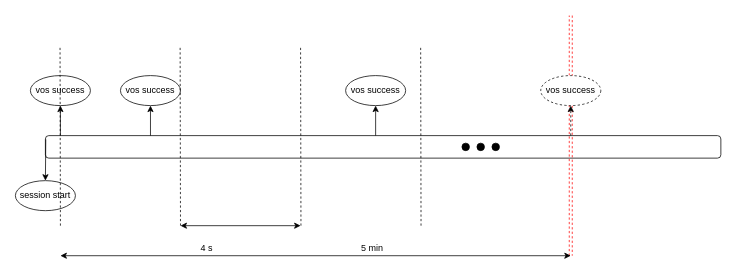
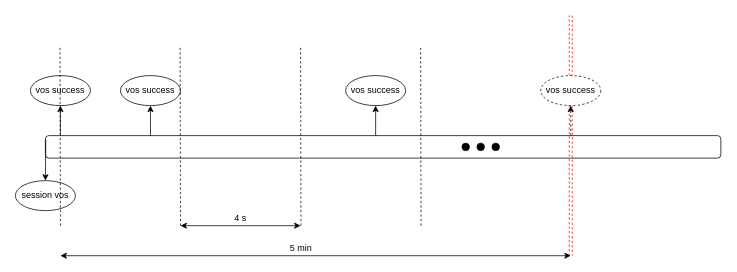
(45, 195) -> (45, 195)
(210, 248) -> (244, 218)
(375, 248) -> (303, 248)
